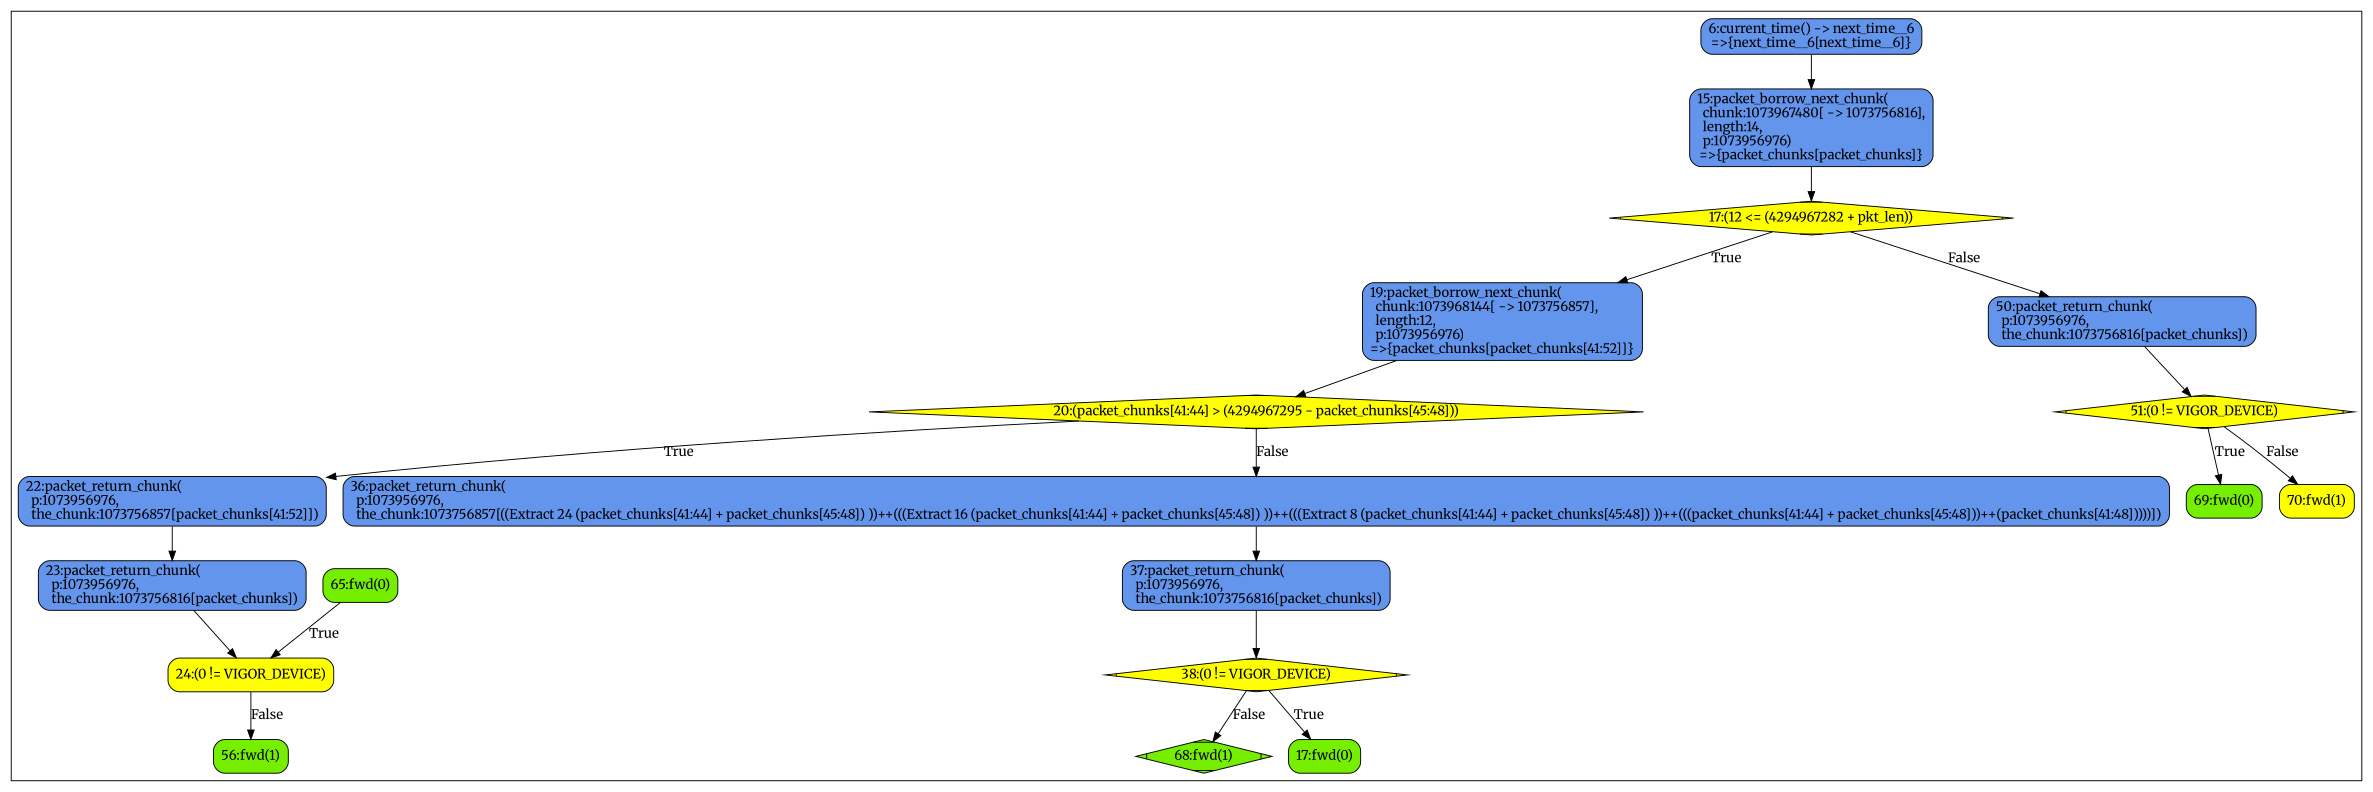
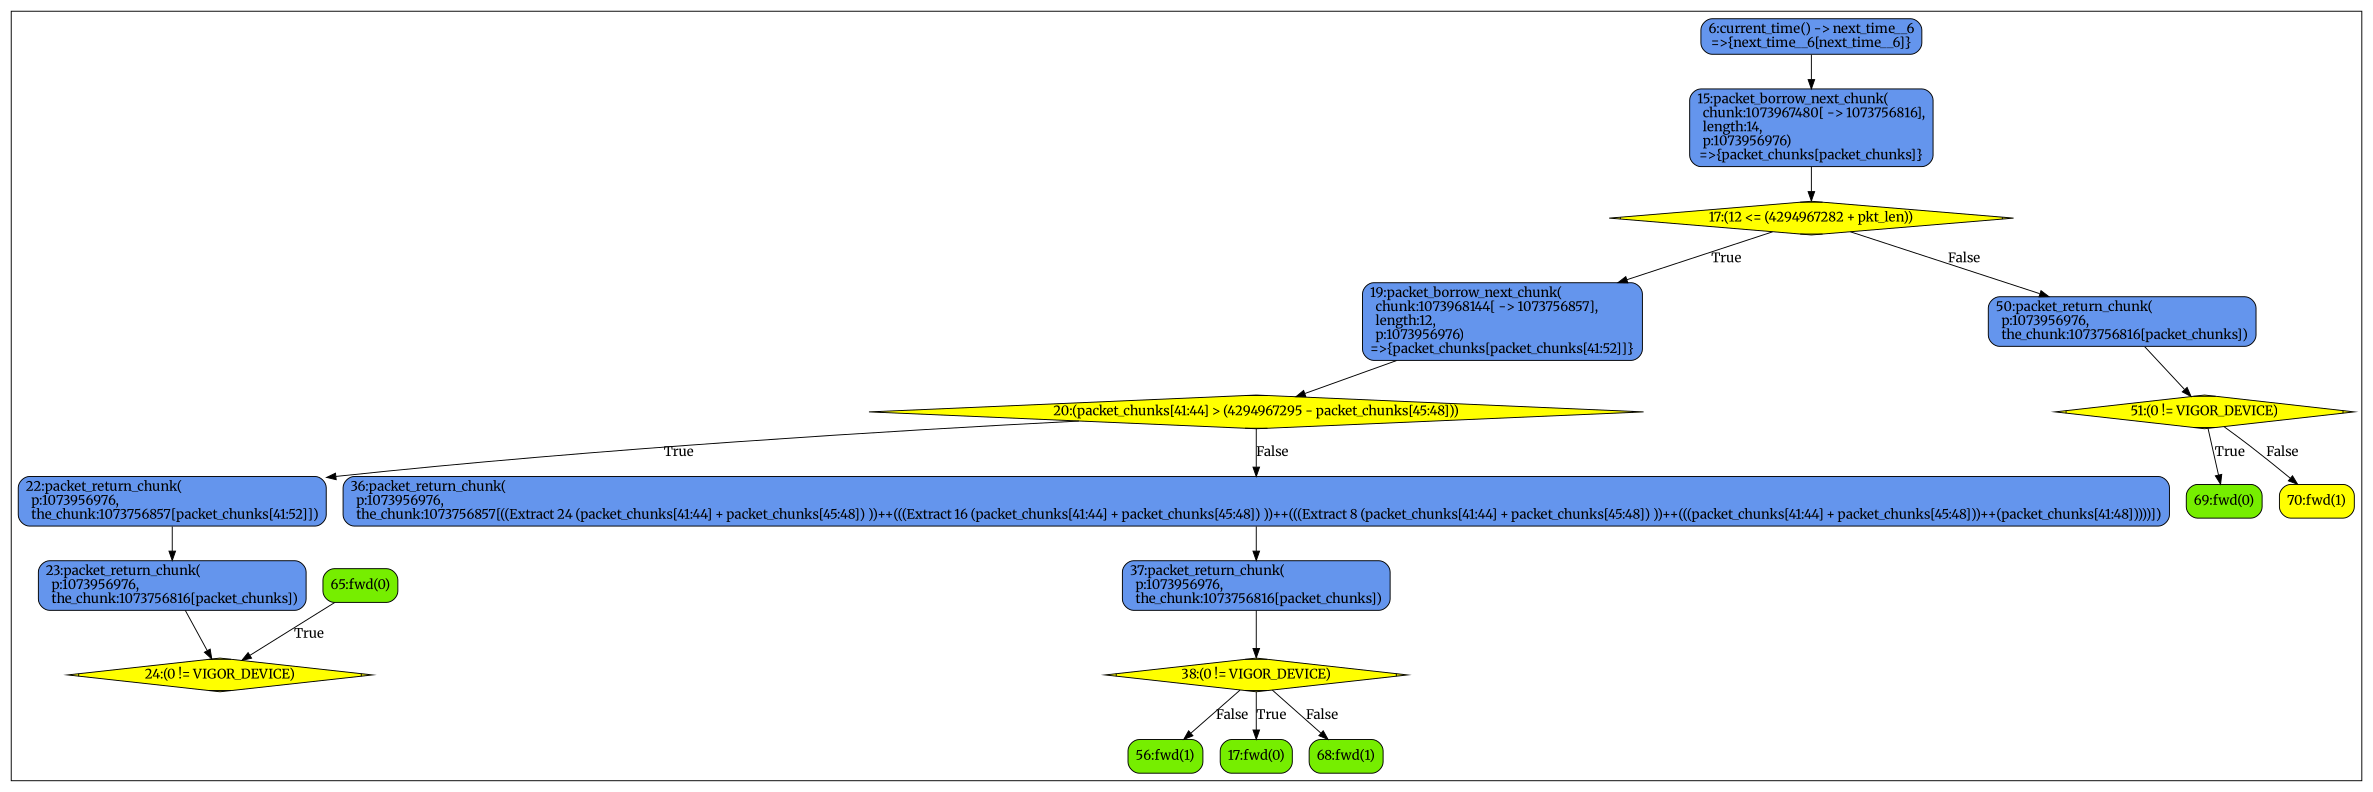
(251, 675) -> (220, 675)
(251, 711) -> (1216, 712)
(1204, 756) -> (1346, 756)
